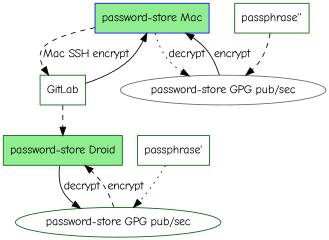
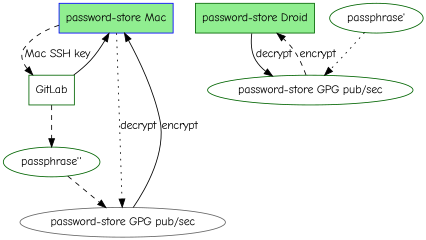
(272, 18) -> (52, 162)
(86, 54) -> (57, 54)
(63, 116) -> (52, 122)
(174, 150) -> (376, 18)
